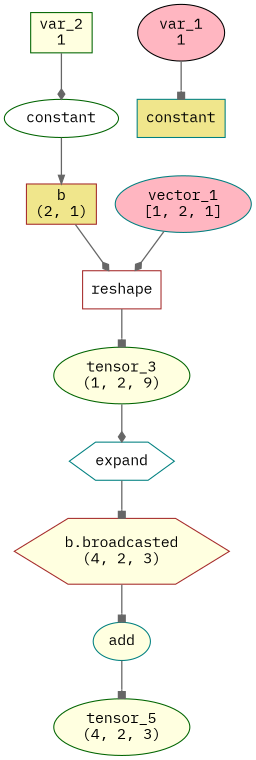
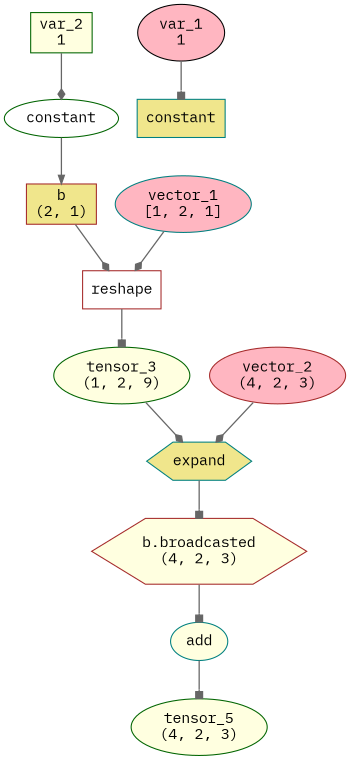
none -> (278, 376)
(122, 461) -> (199, 461)
